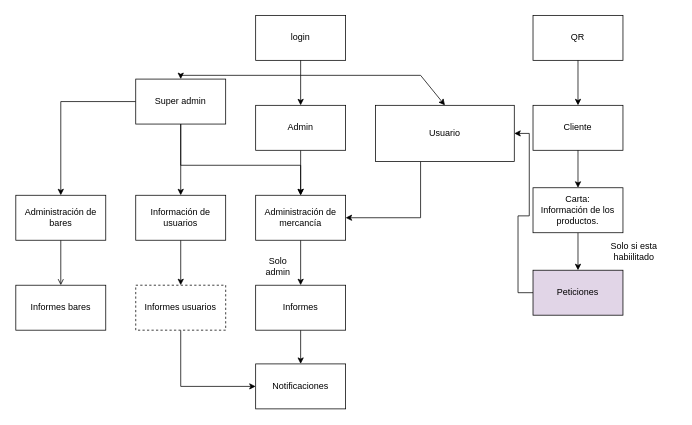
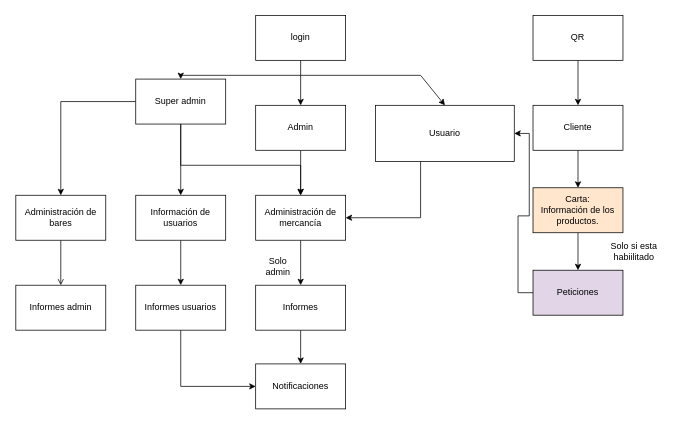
(578, 210) -> (578, 210)
(60, 308) -> (60, 308)
(180, 308) -> (180, 308)
